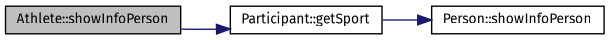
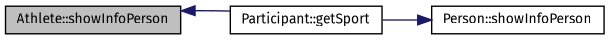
(199, 29) -> (213, 11)
